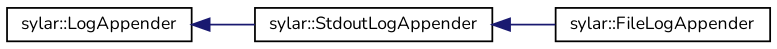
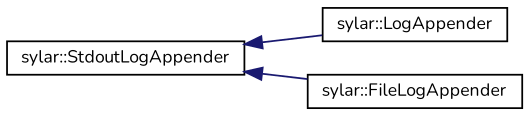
(232, 25) -> (292, 39)
